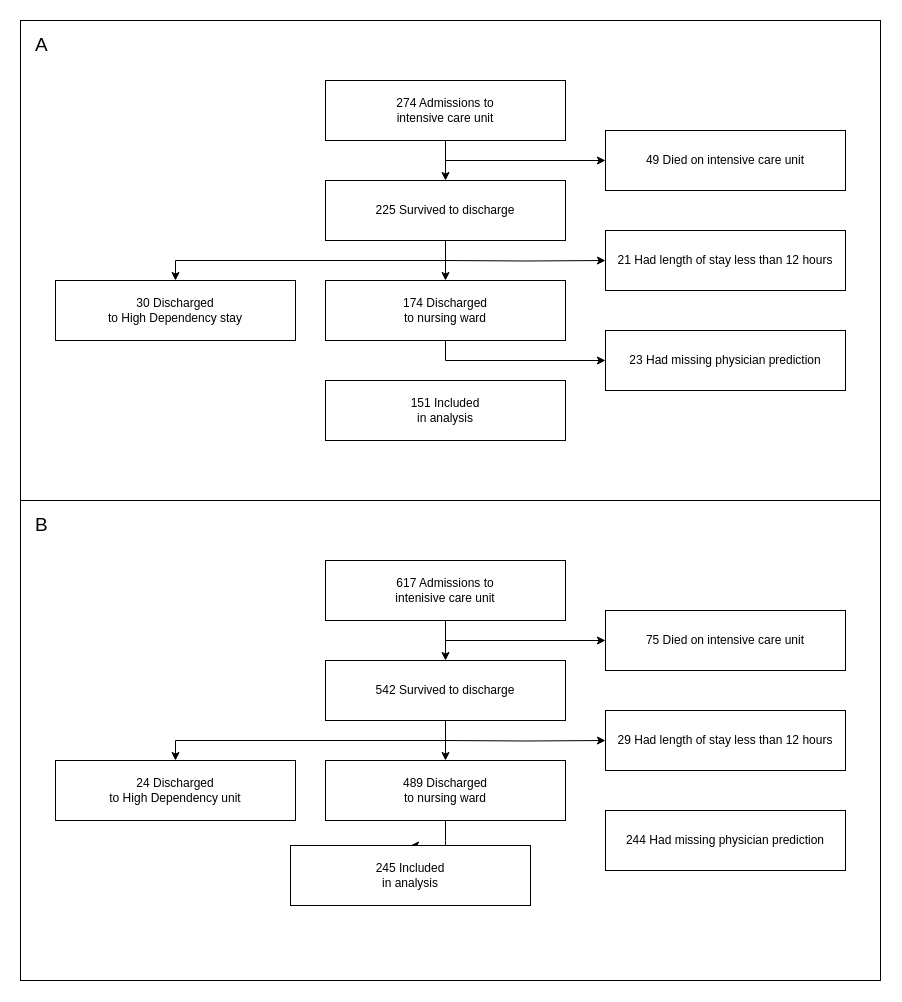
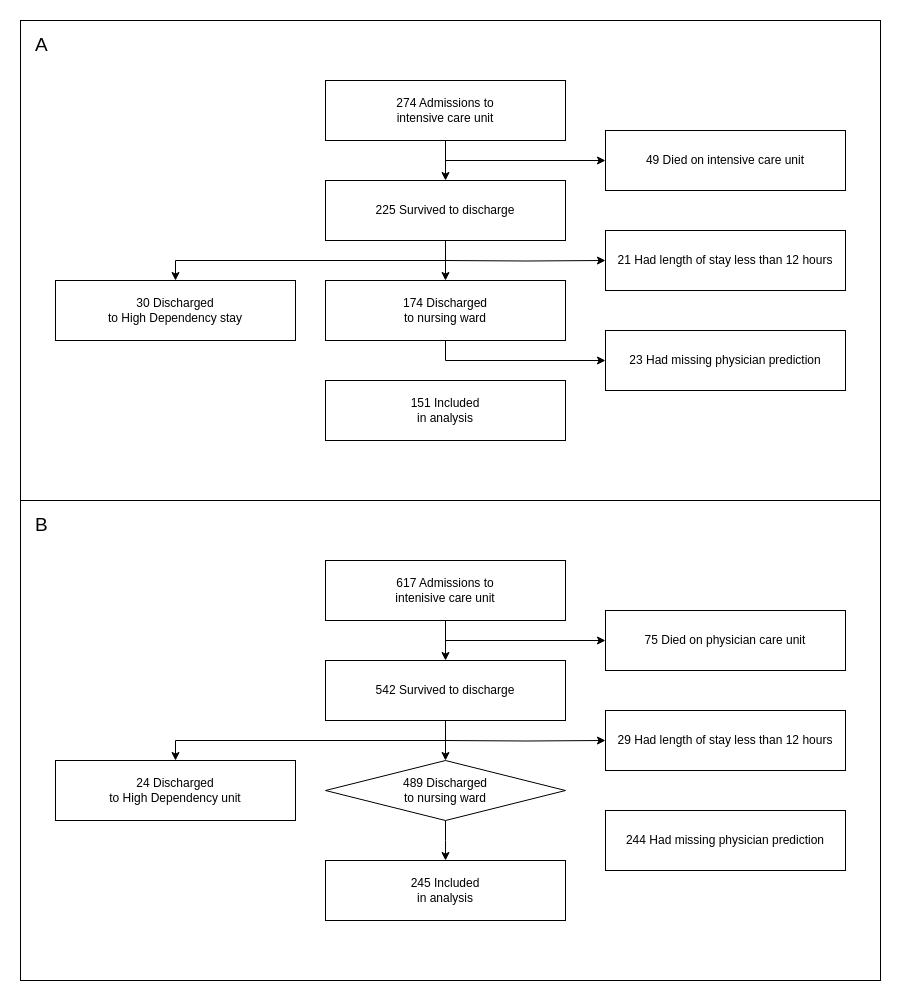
(726, 641) -> (726, 641)
(446, 791) -> (446, 791)
(411, 876) -> (446, 891)
